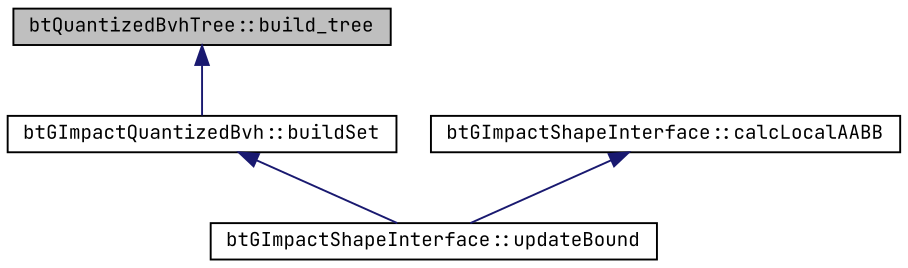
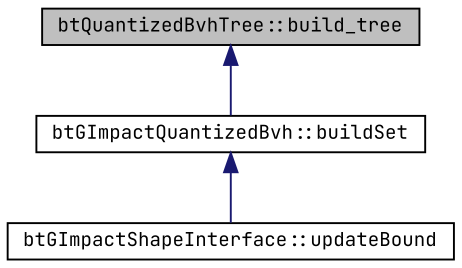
(666, 134) -> none
